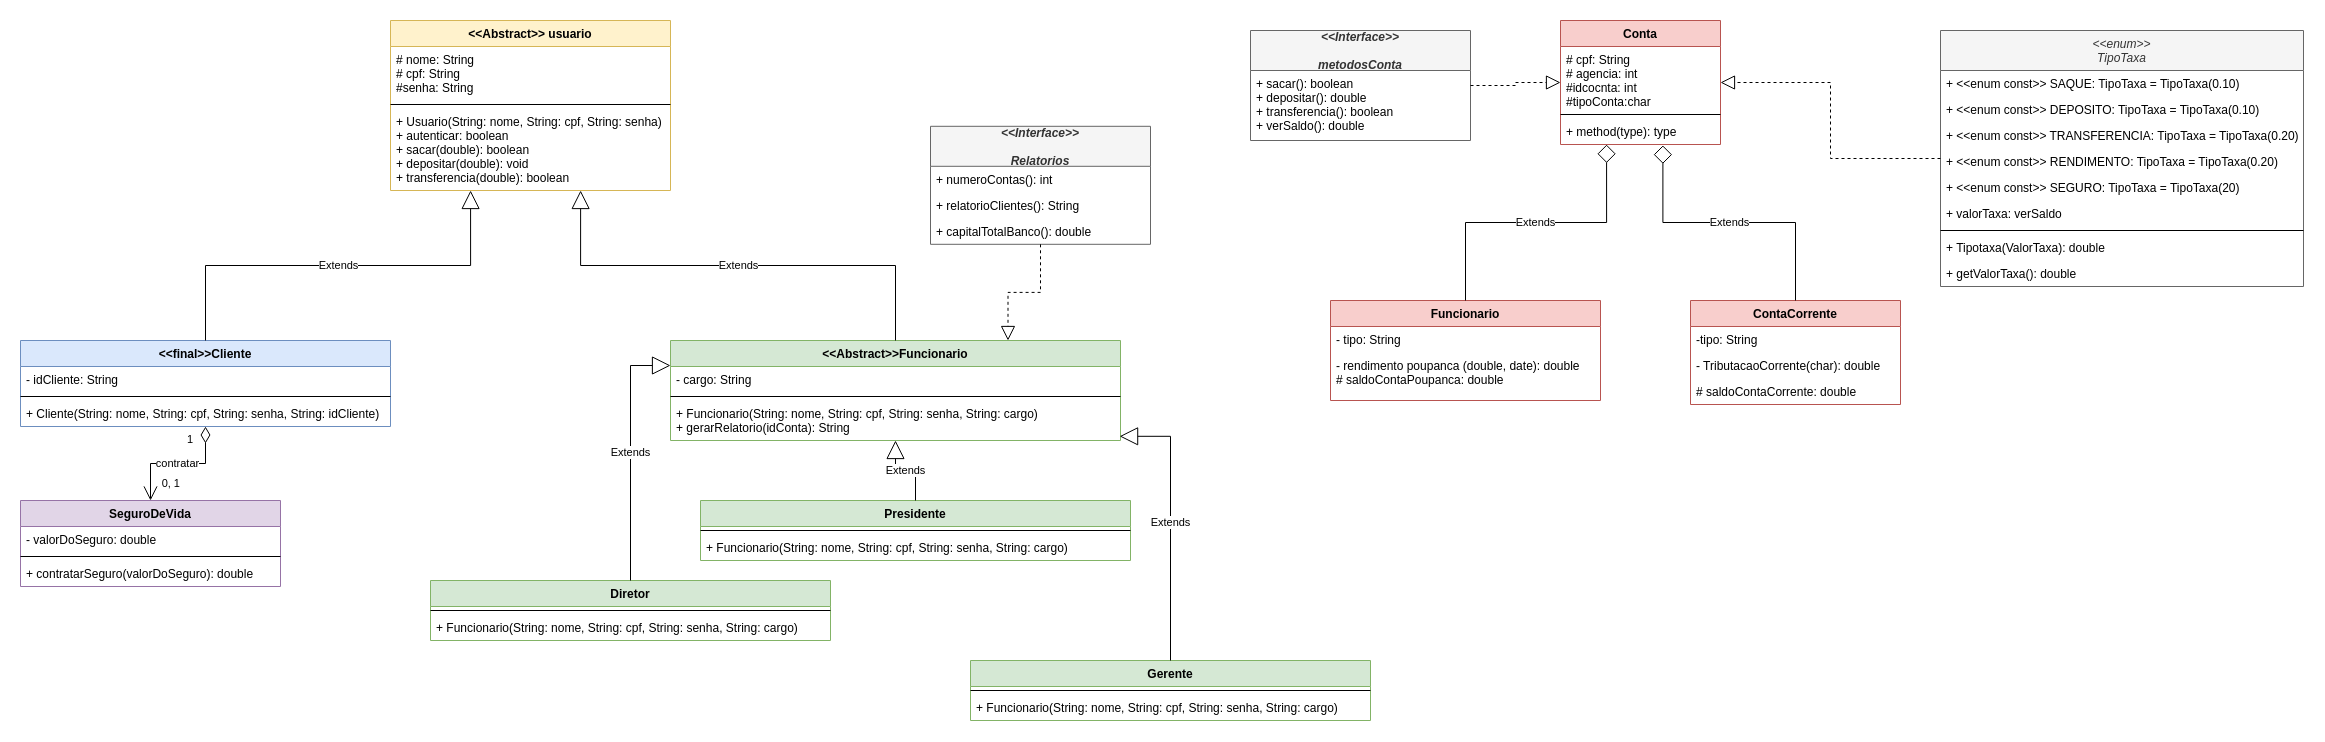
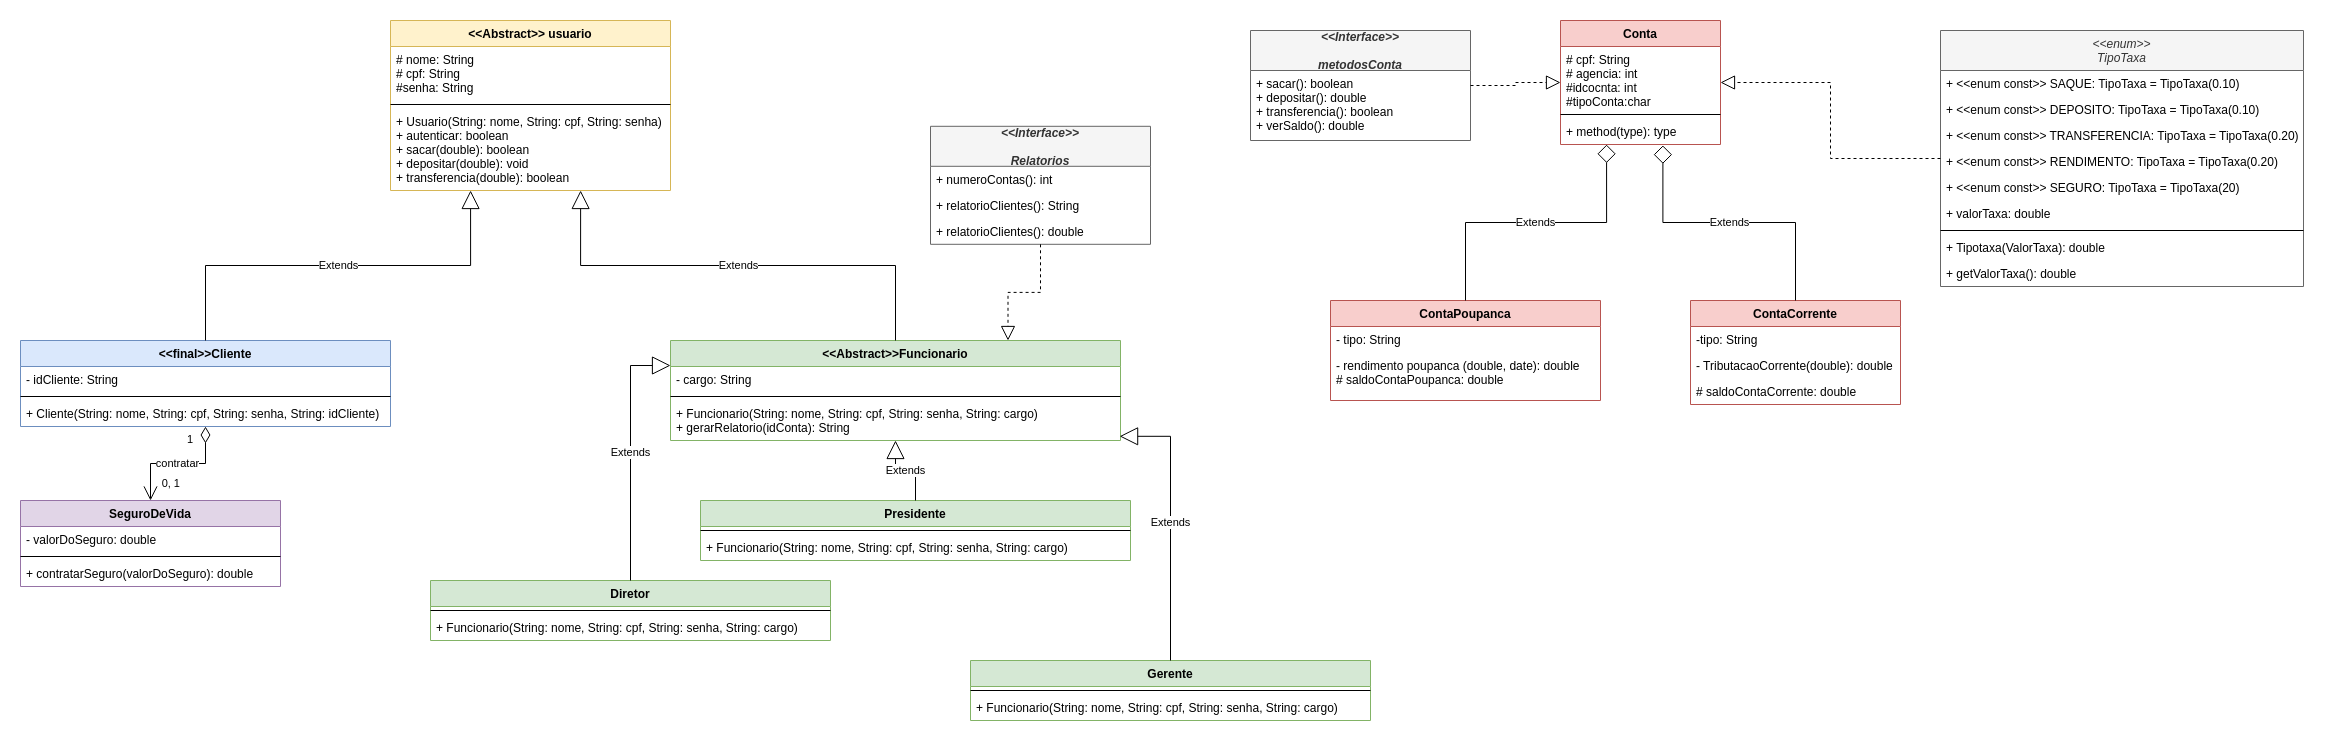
(2009, 214) -> (2002, 214)
(1023, 232) -> (1021, 232)
(1465, 314) -> (1465, 314)
(1802, 366) -> (1808, 366)
